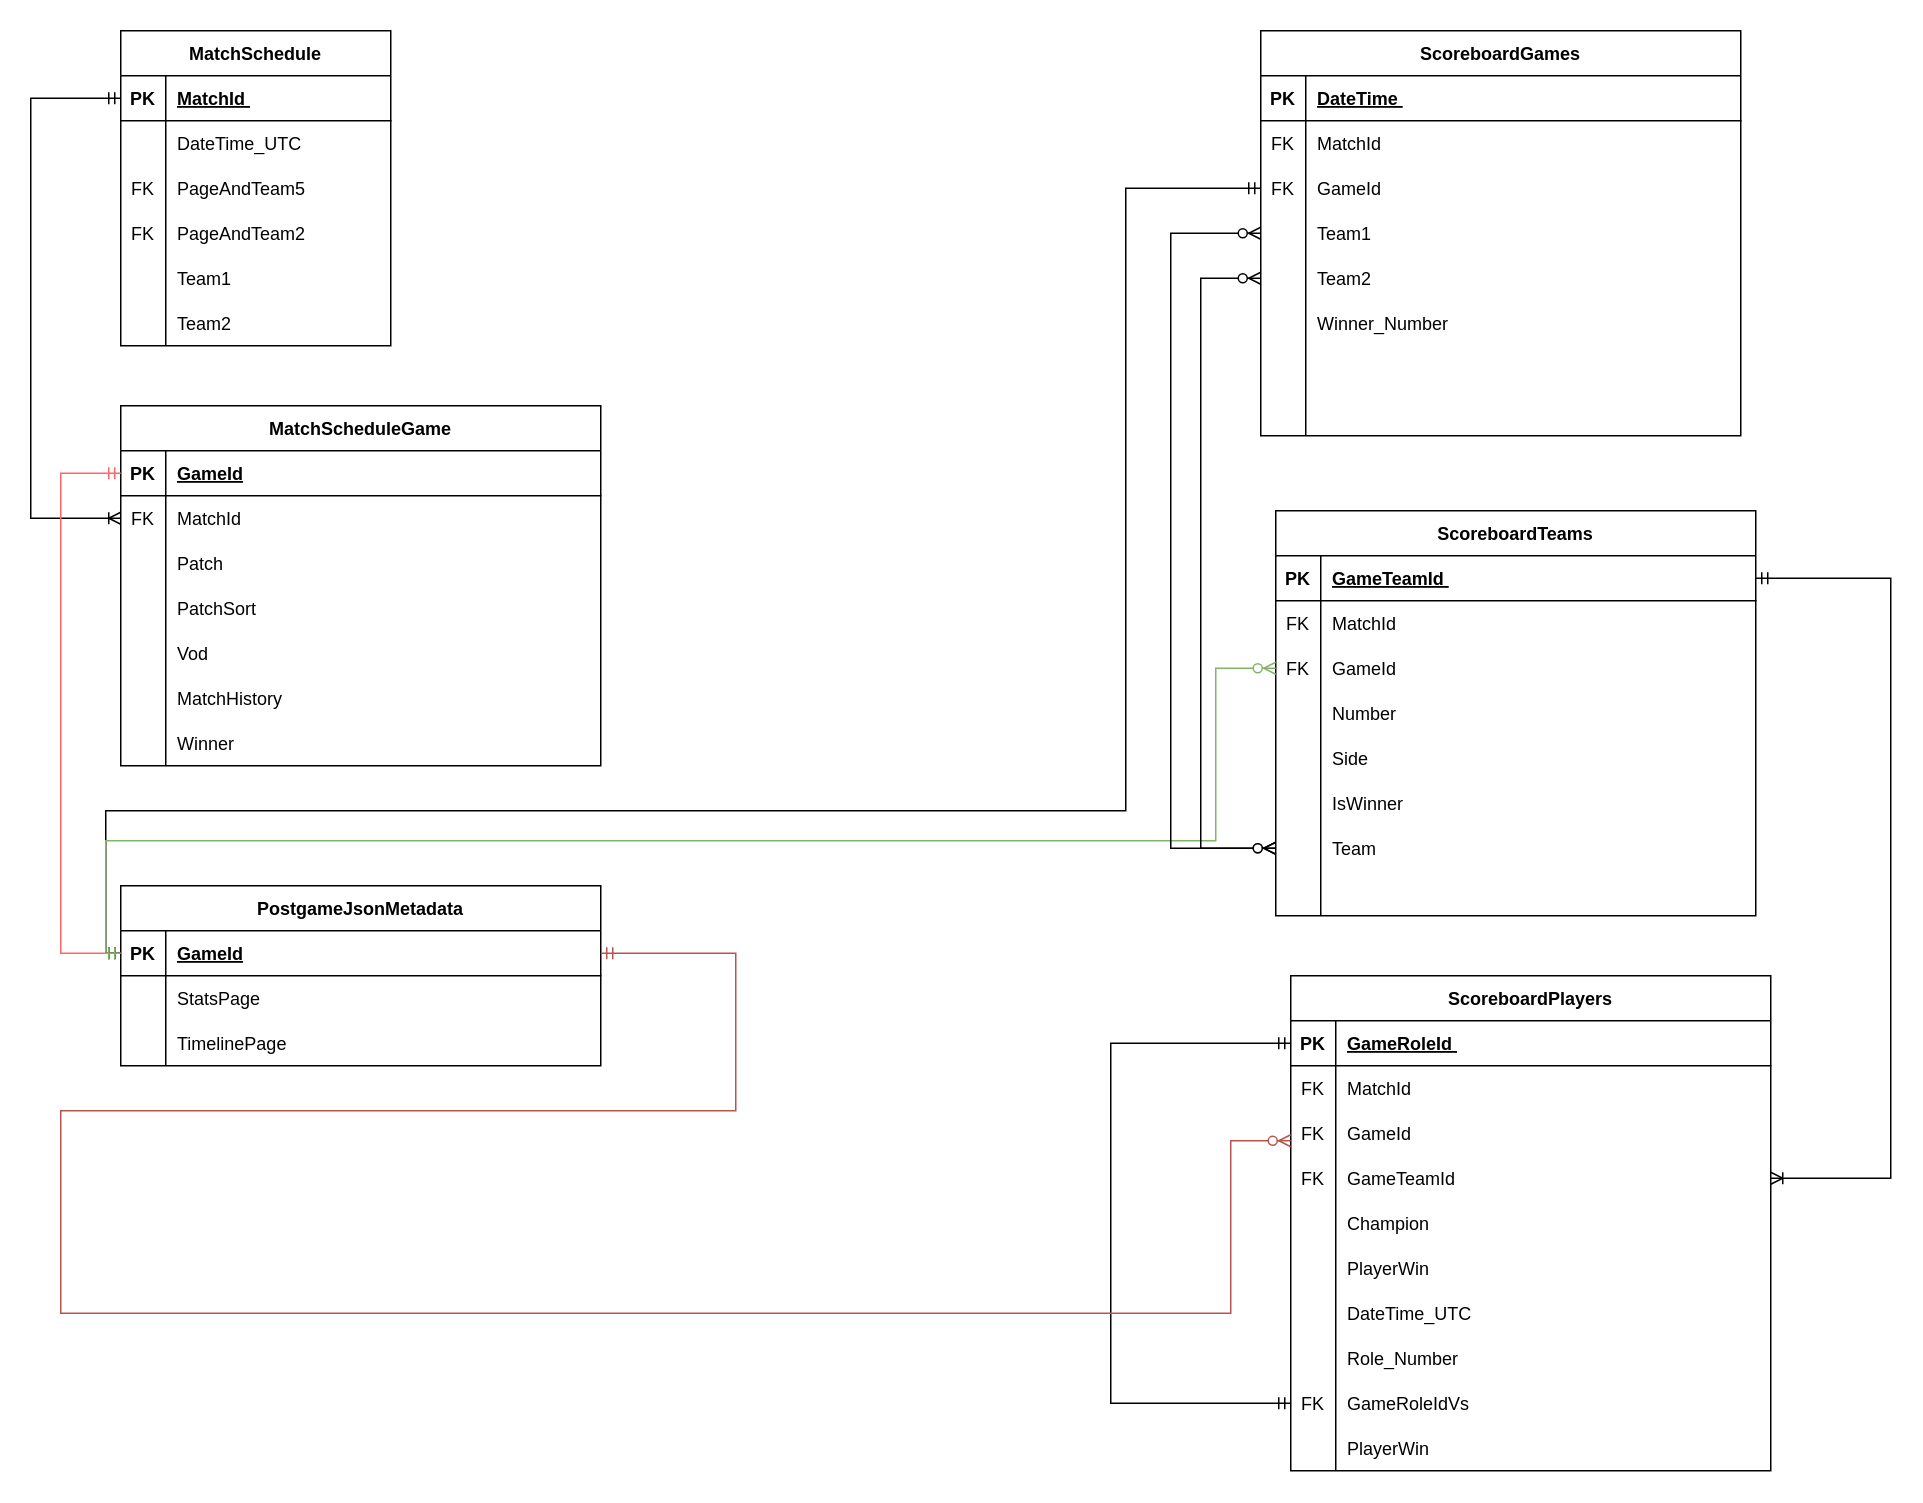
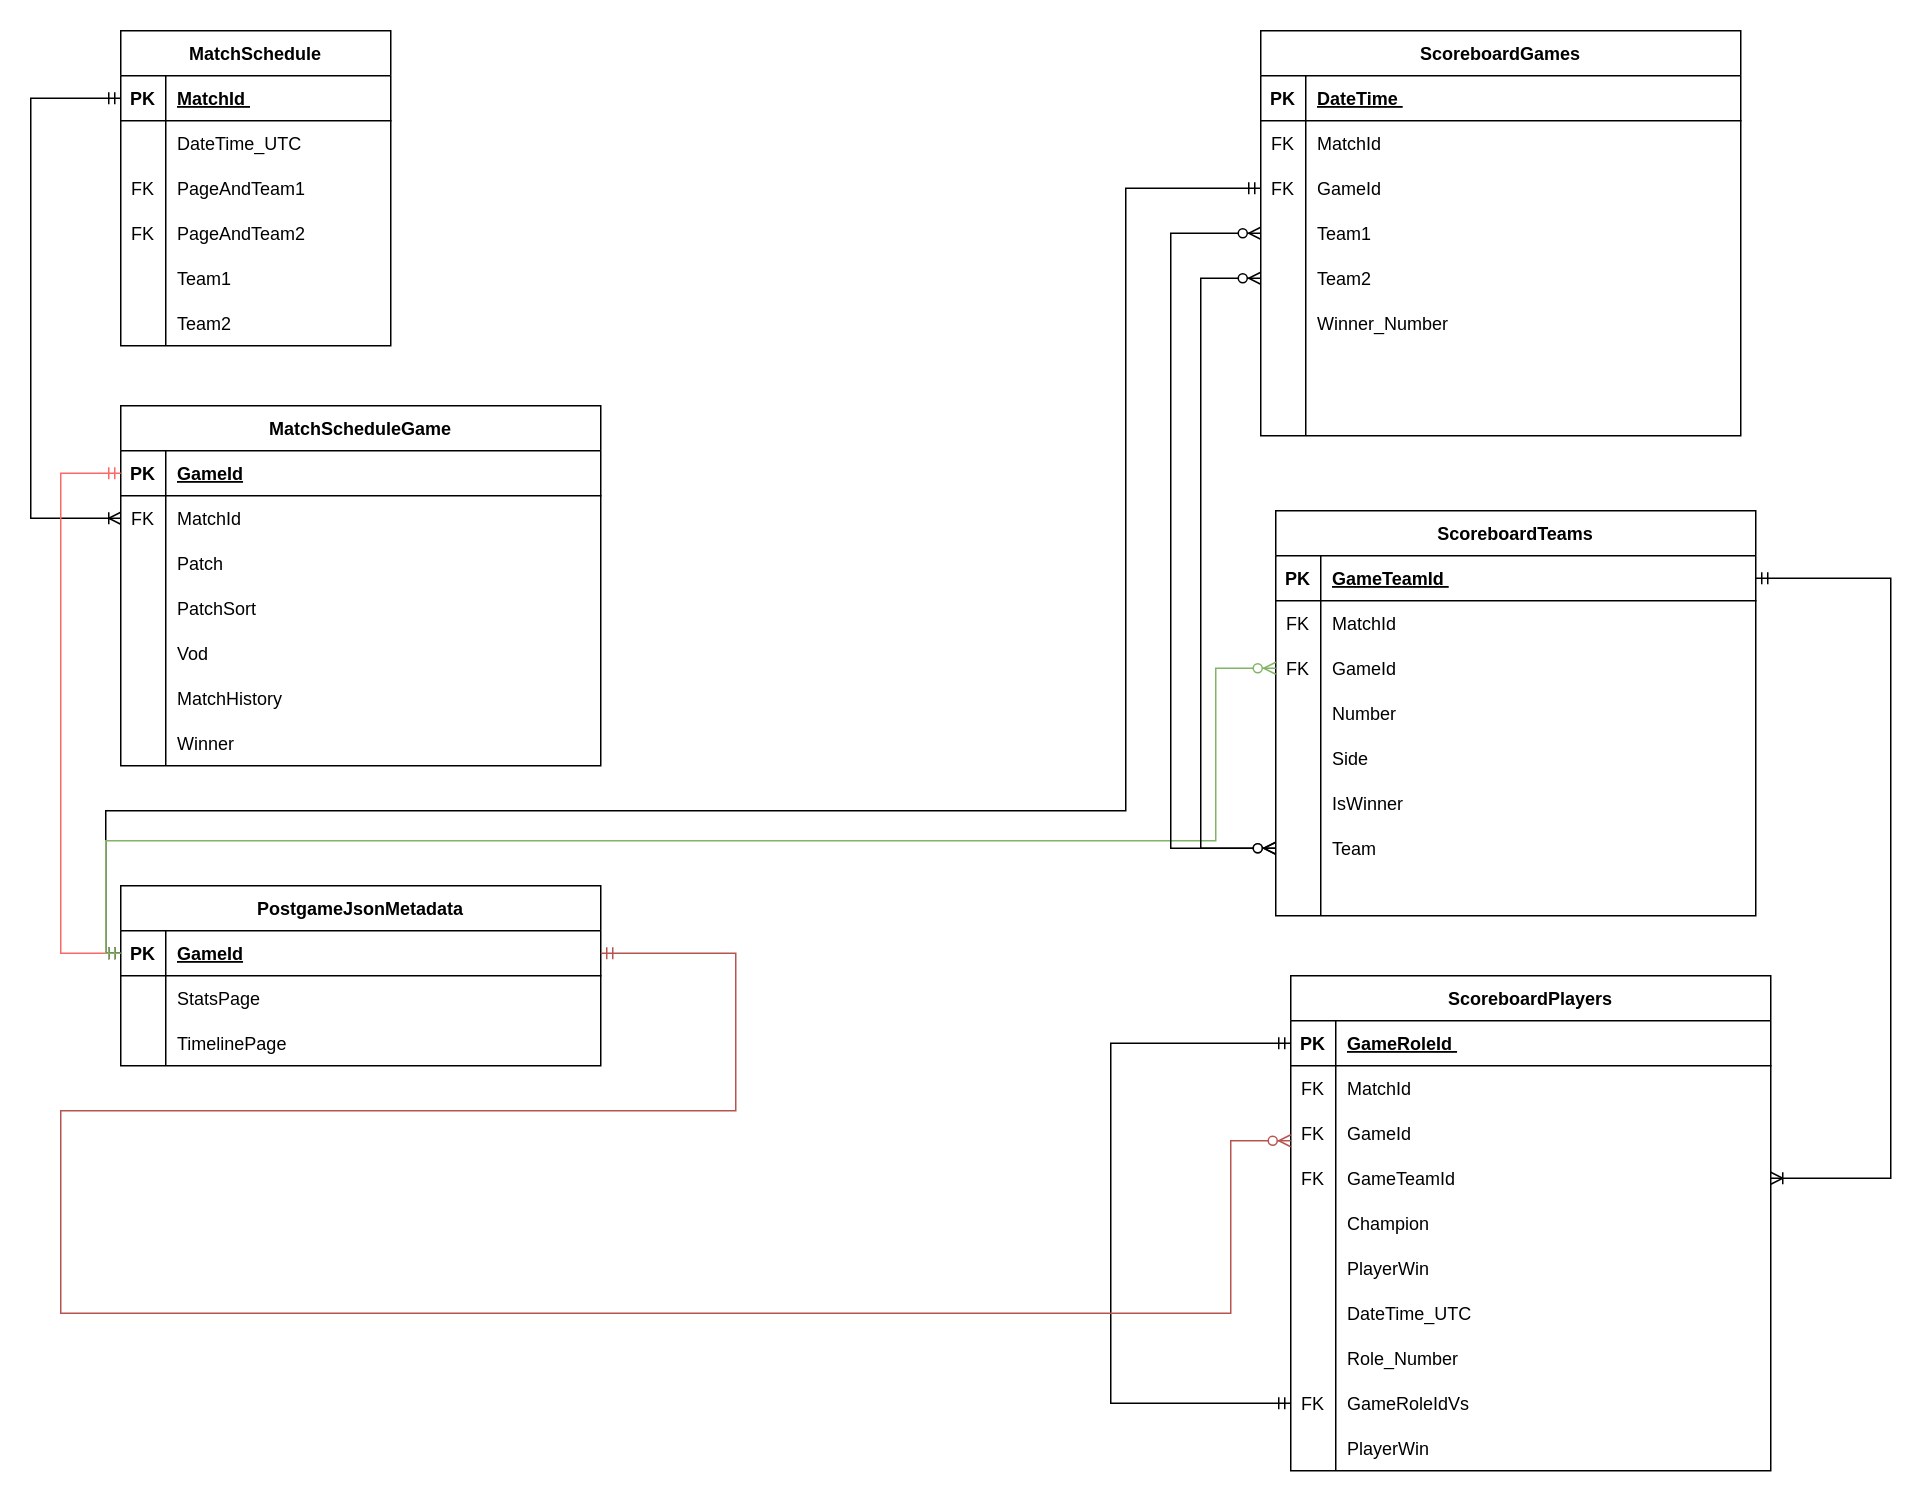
(237, 189) -> (237, 189)
